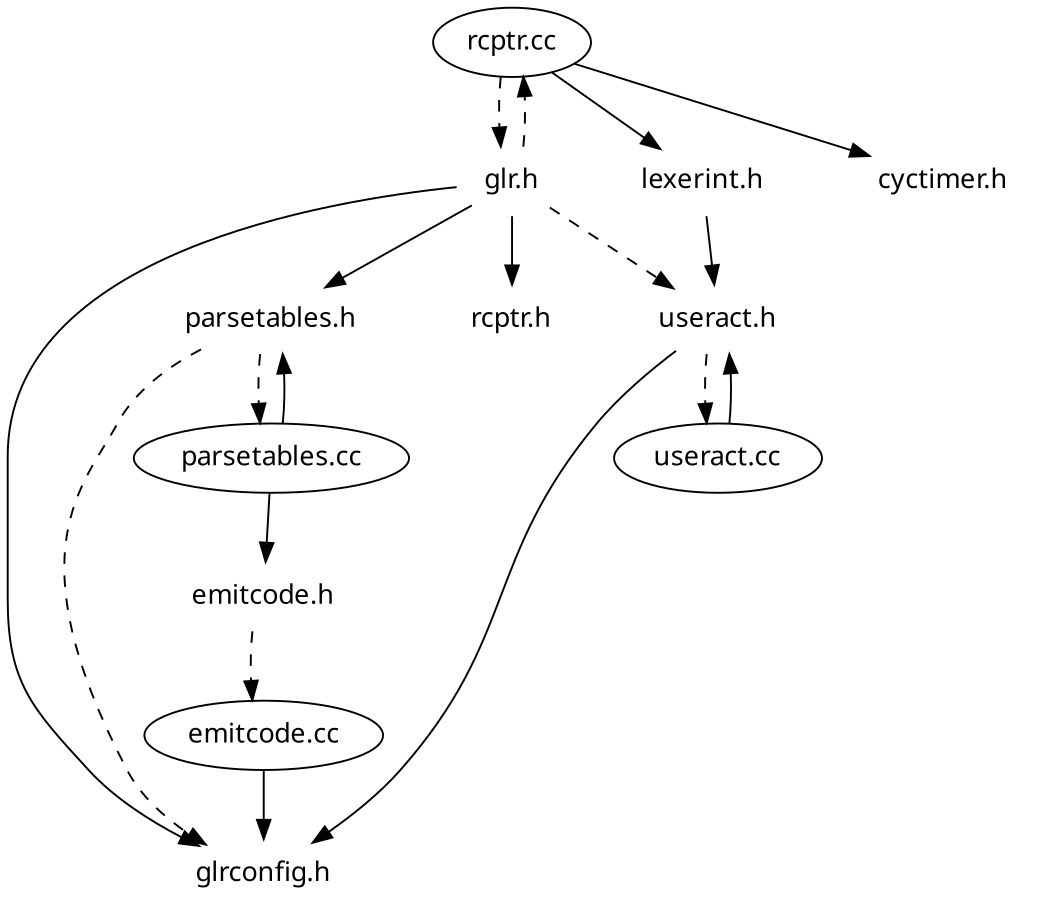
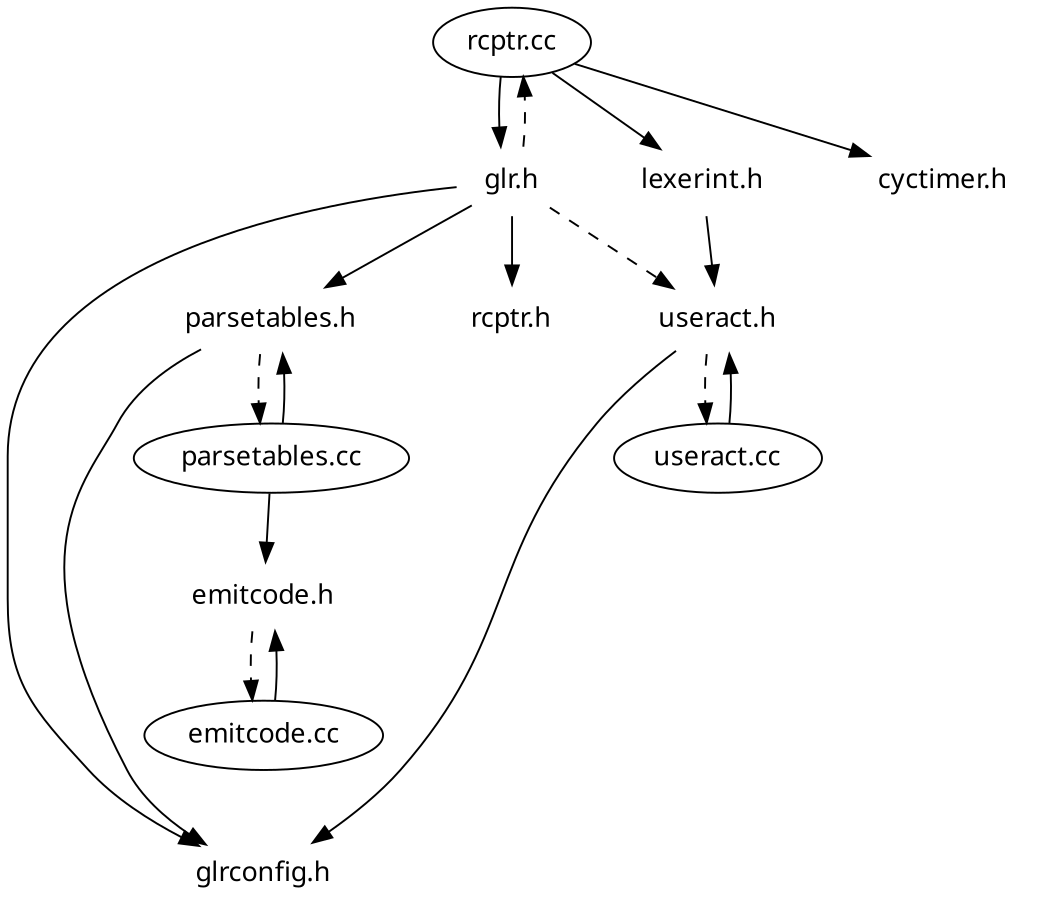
(499, 102) -> (499, 102)
(65, 585) -> (65, 585)
(264, 795) -> (277, 675)
